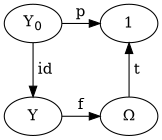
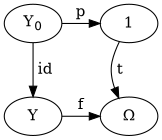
(129, 75) -> (112, 65)
